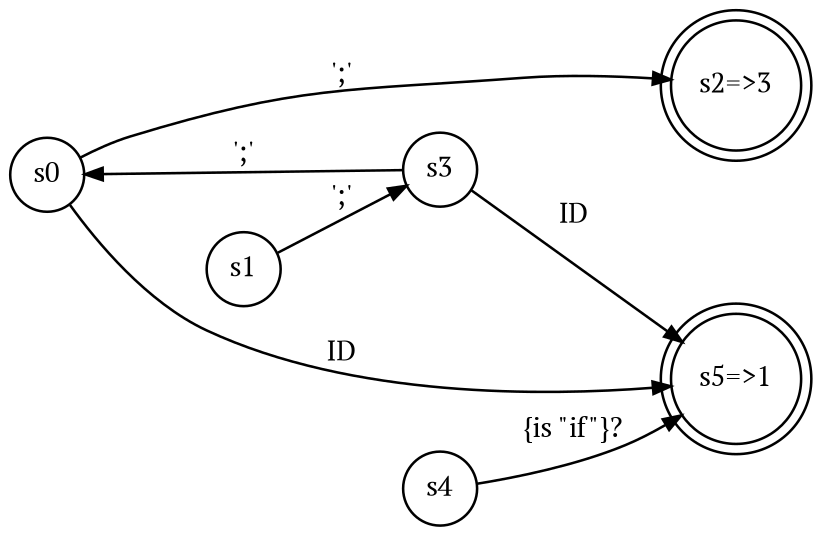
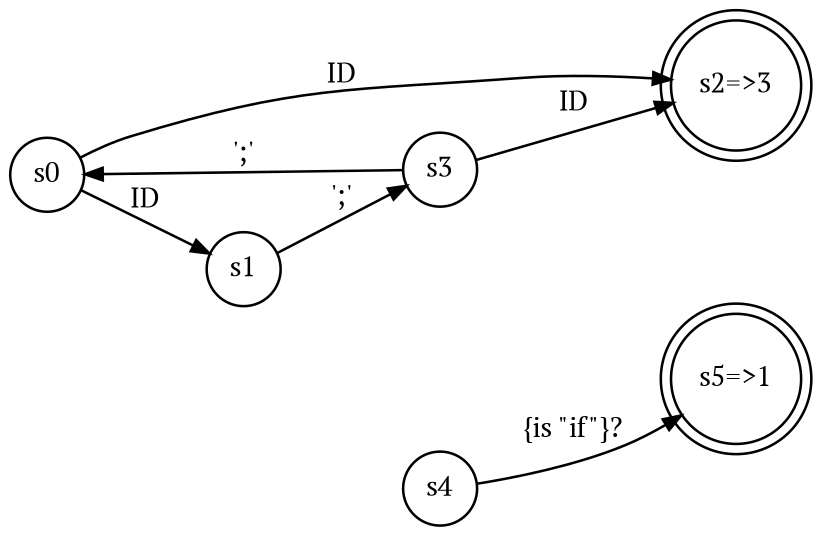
(342, 75) -> (342, 75)
(569, 261) -> (566, 134)
(333, 371) -> (137, 218)
